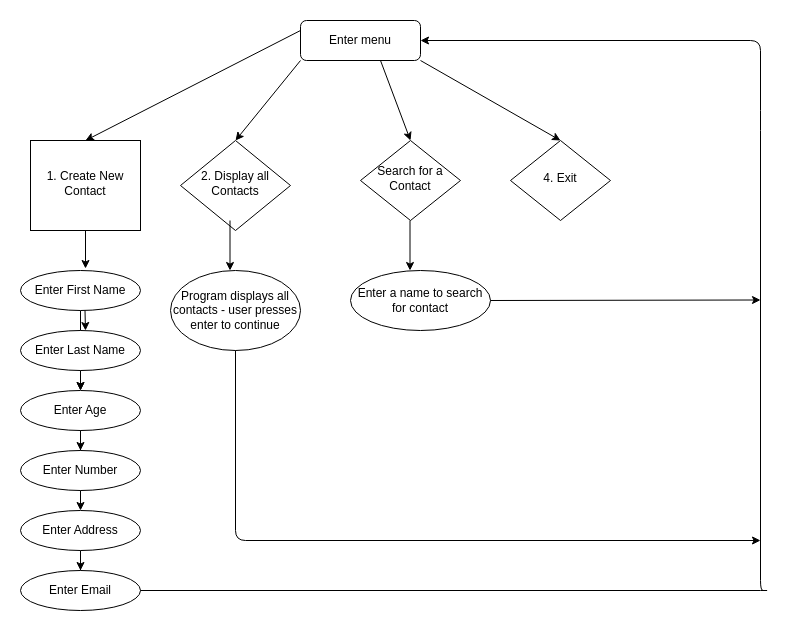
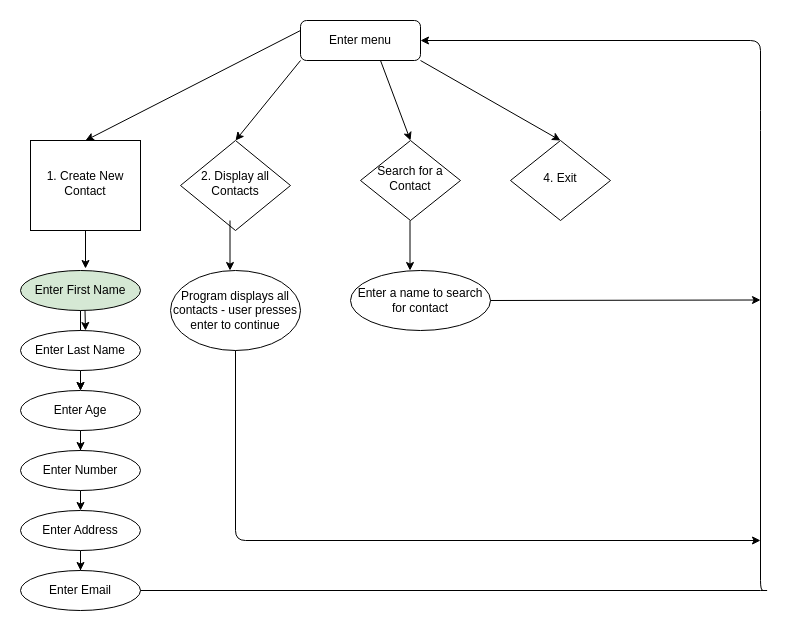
(81, 291) -> (81, 291)
